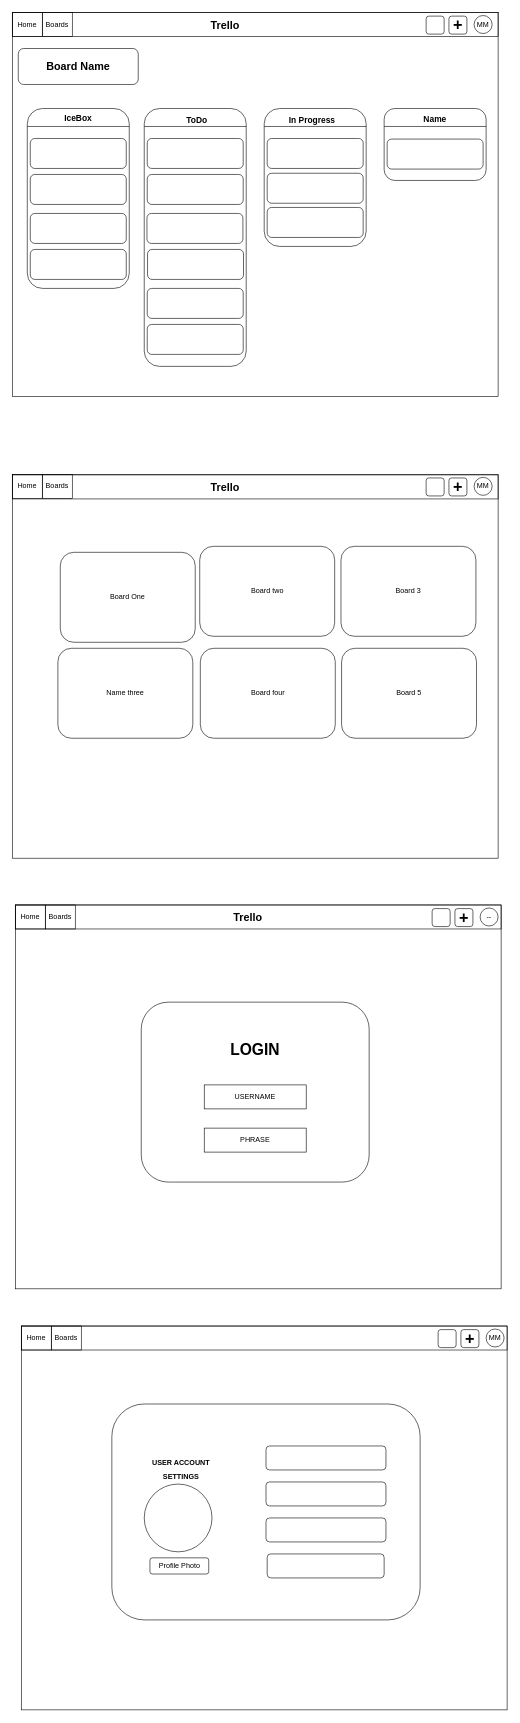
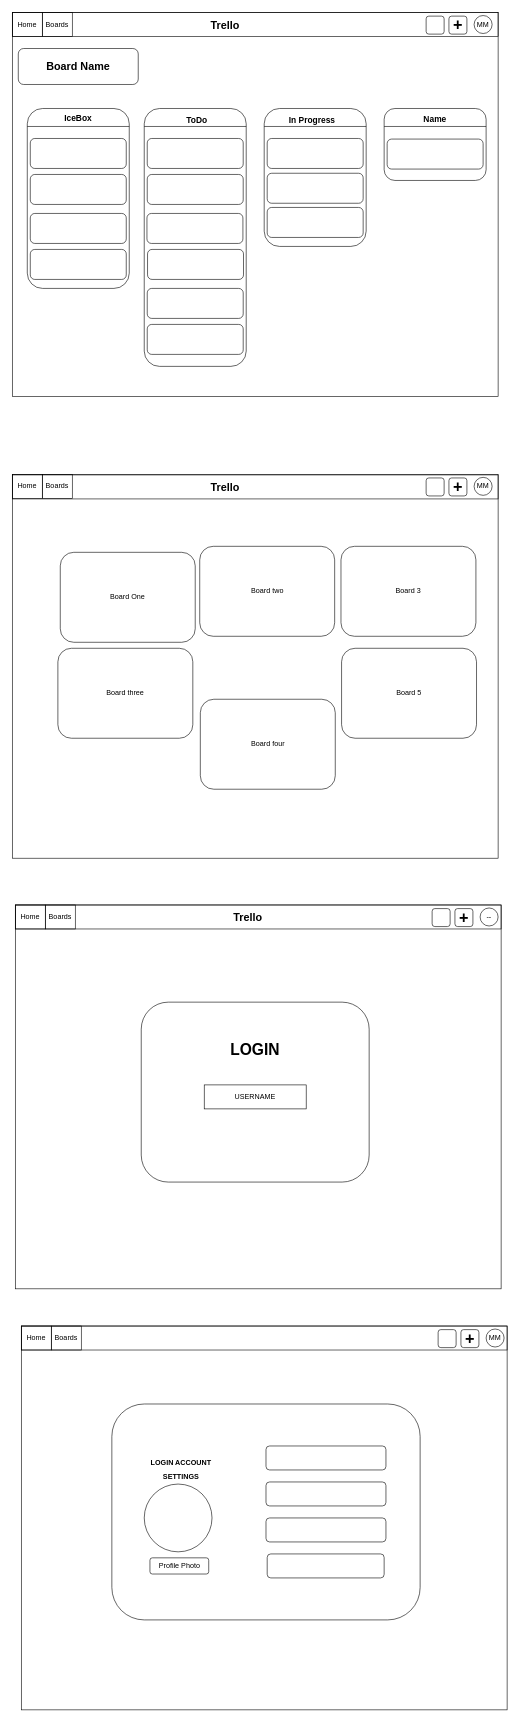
(125, 693) -> (125, 693)
(268, 693) -> (268, 744)
(255, 1140) -> none
(181, 1470) -> (181, 1470)
